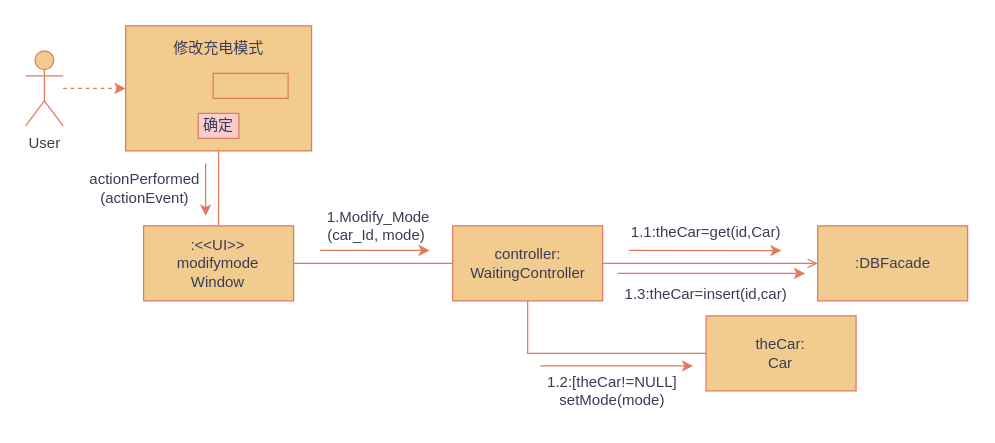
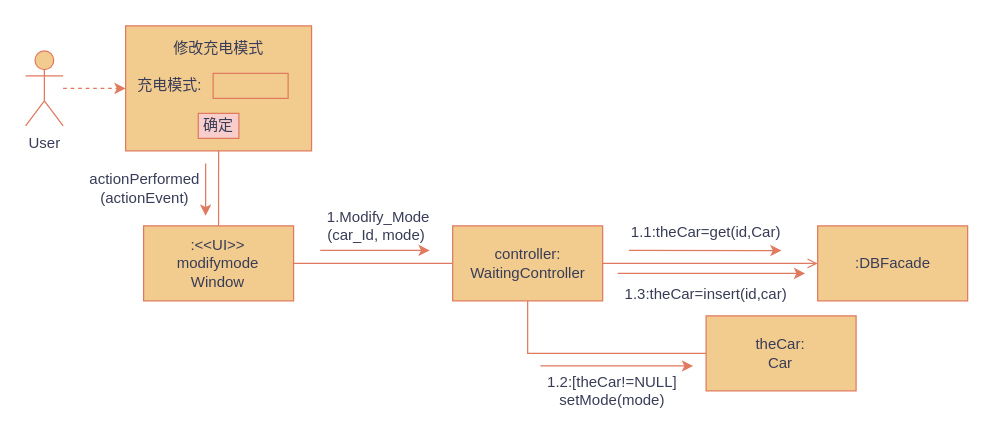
none -> (169, 86)
